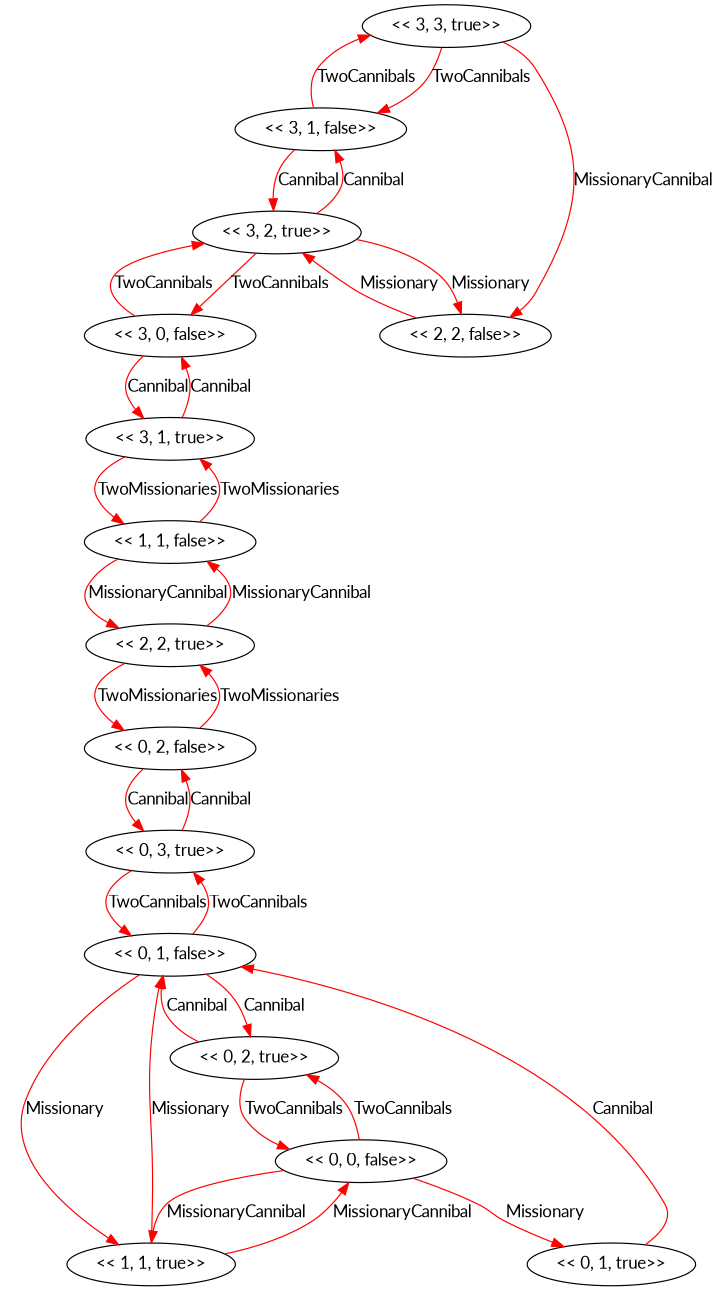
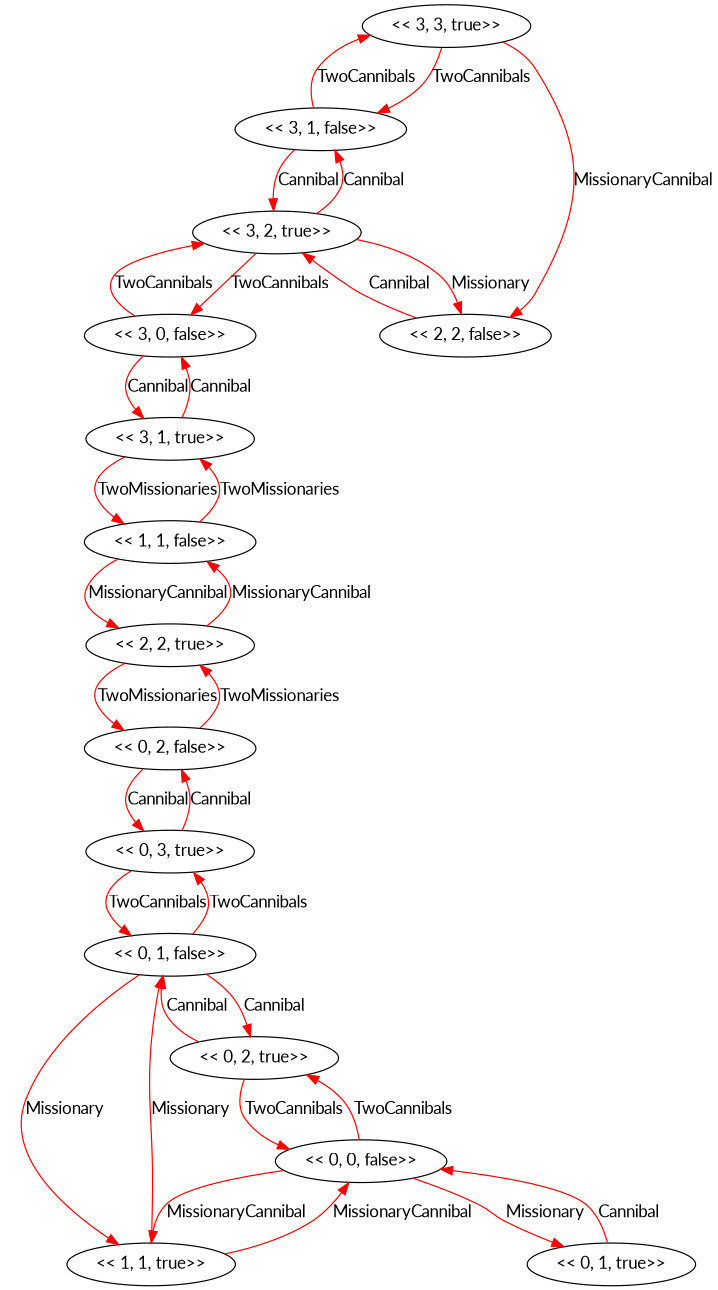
(400, 284) -> (400, 284)
(505, 1058) -> (543, 1187)
